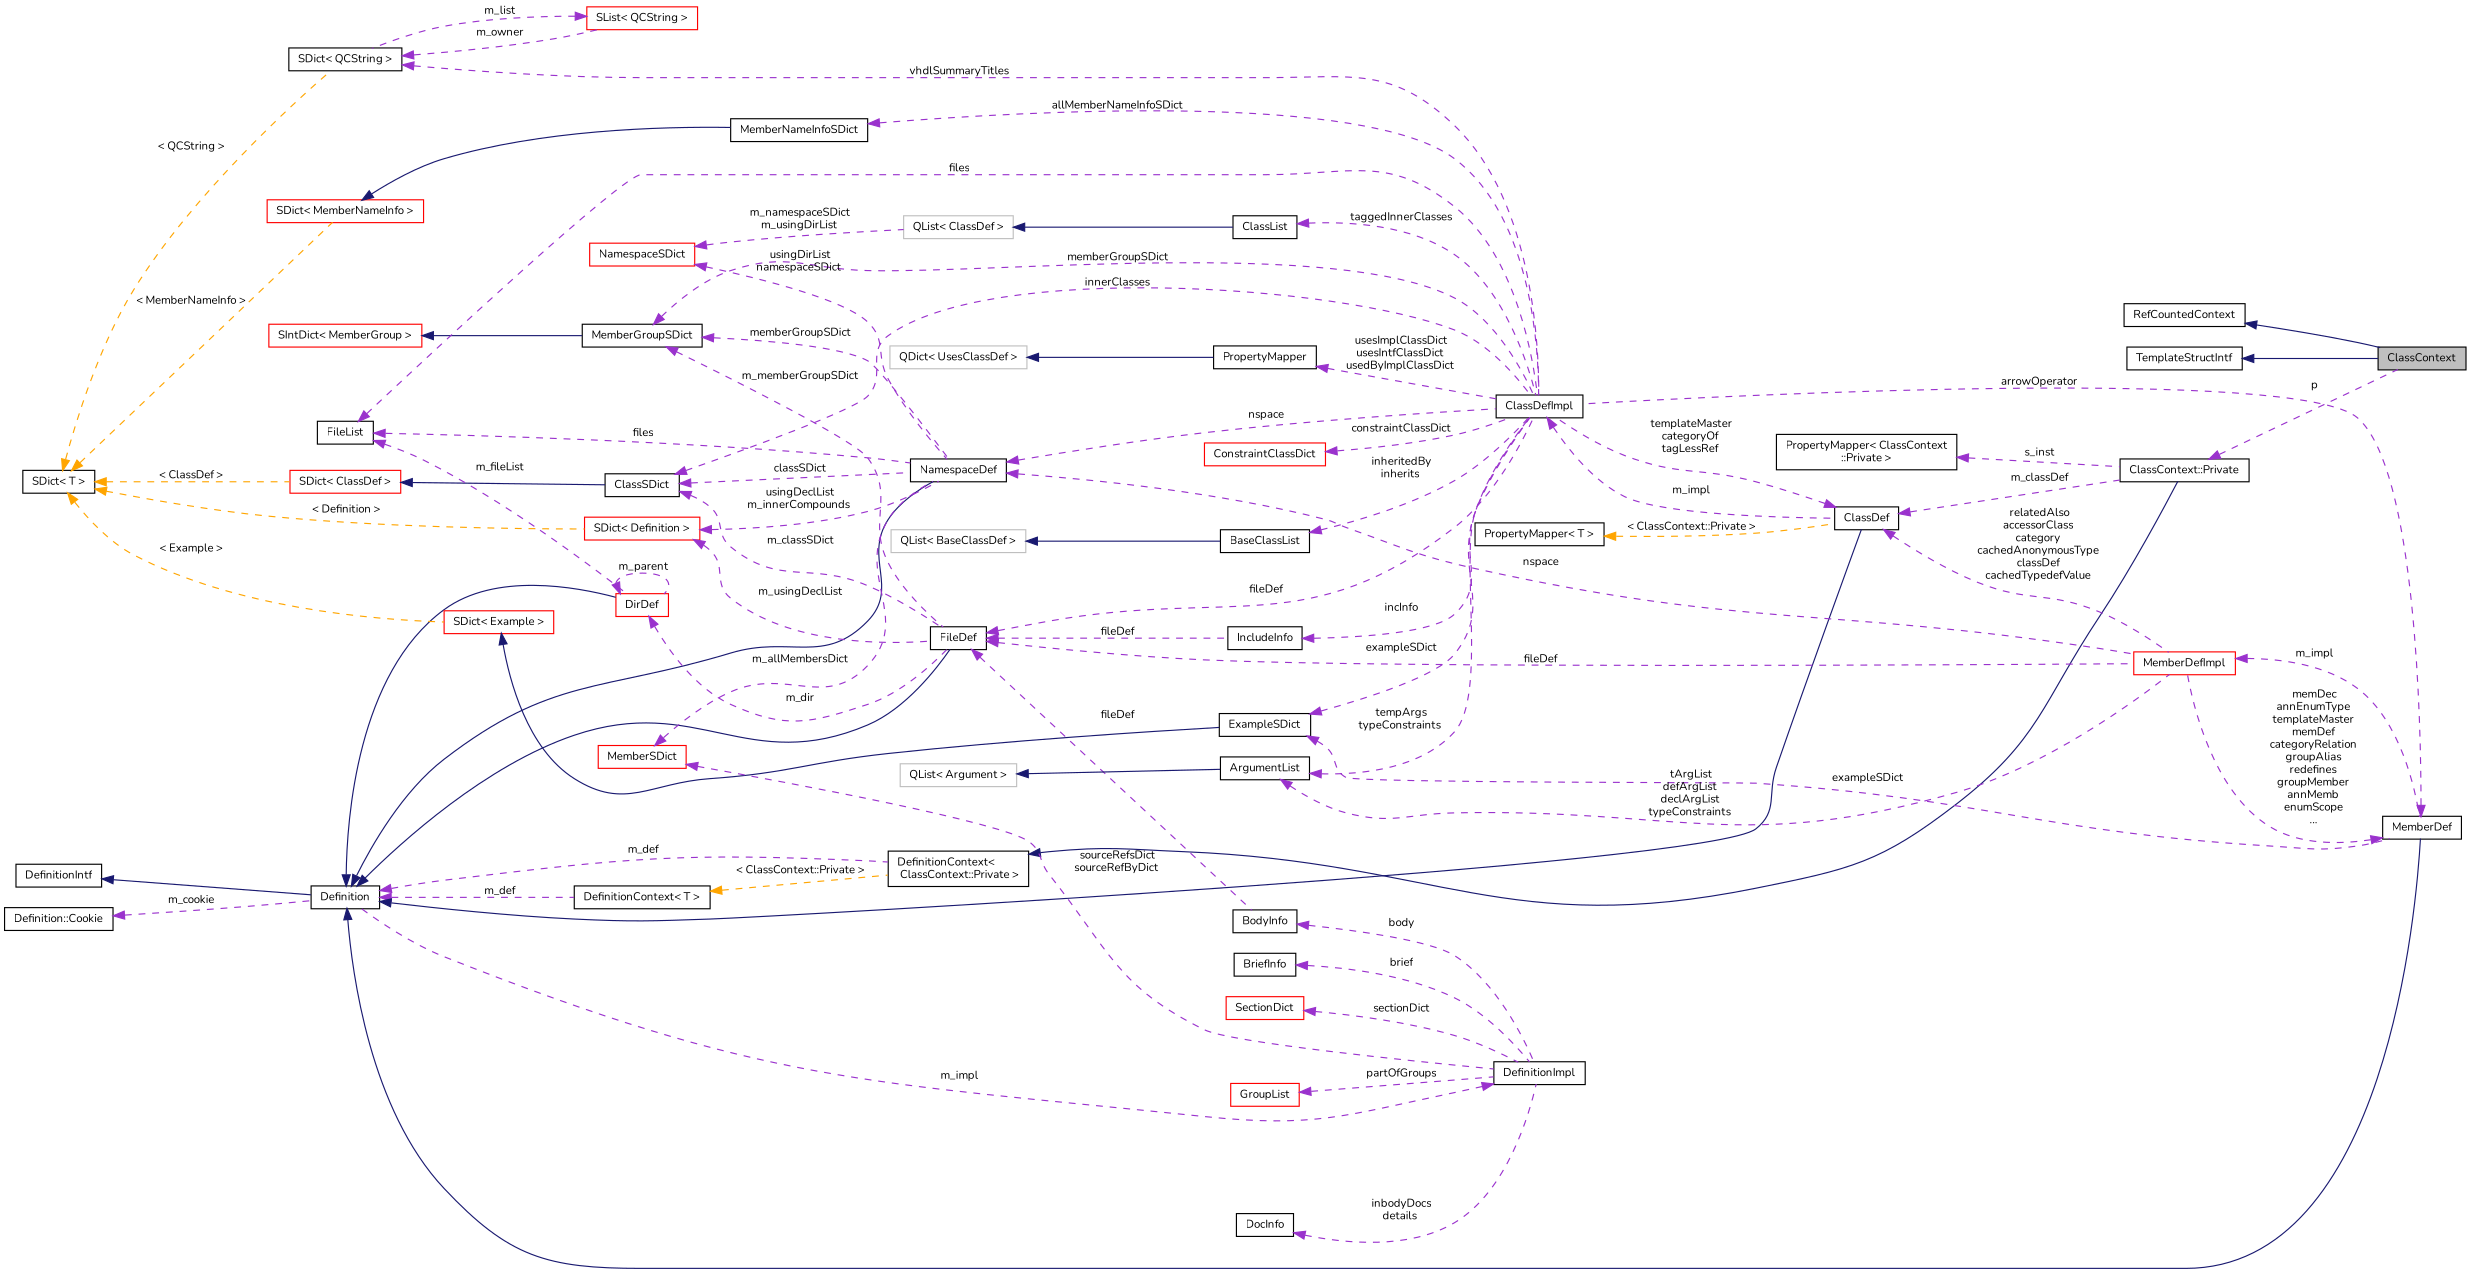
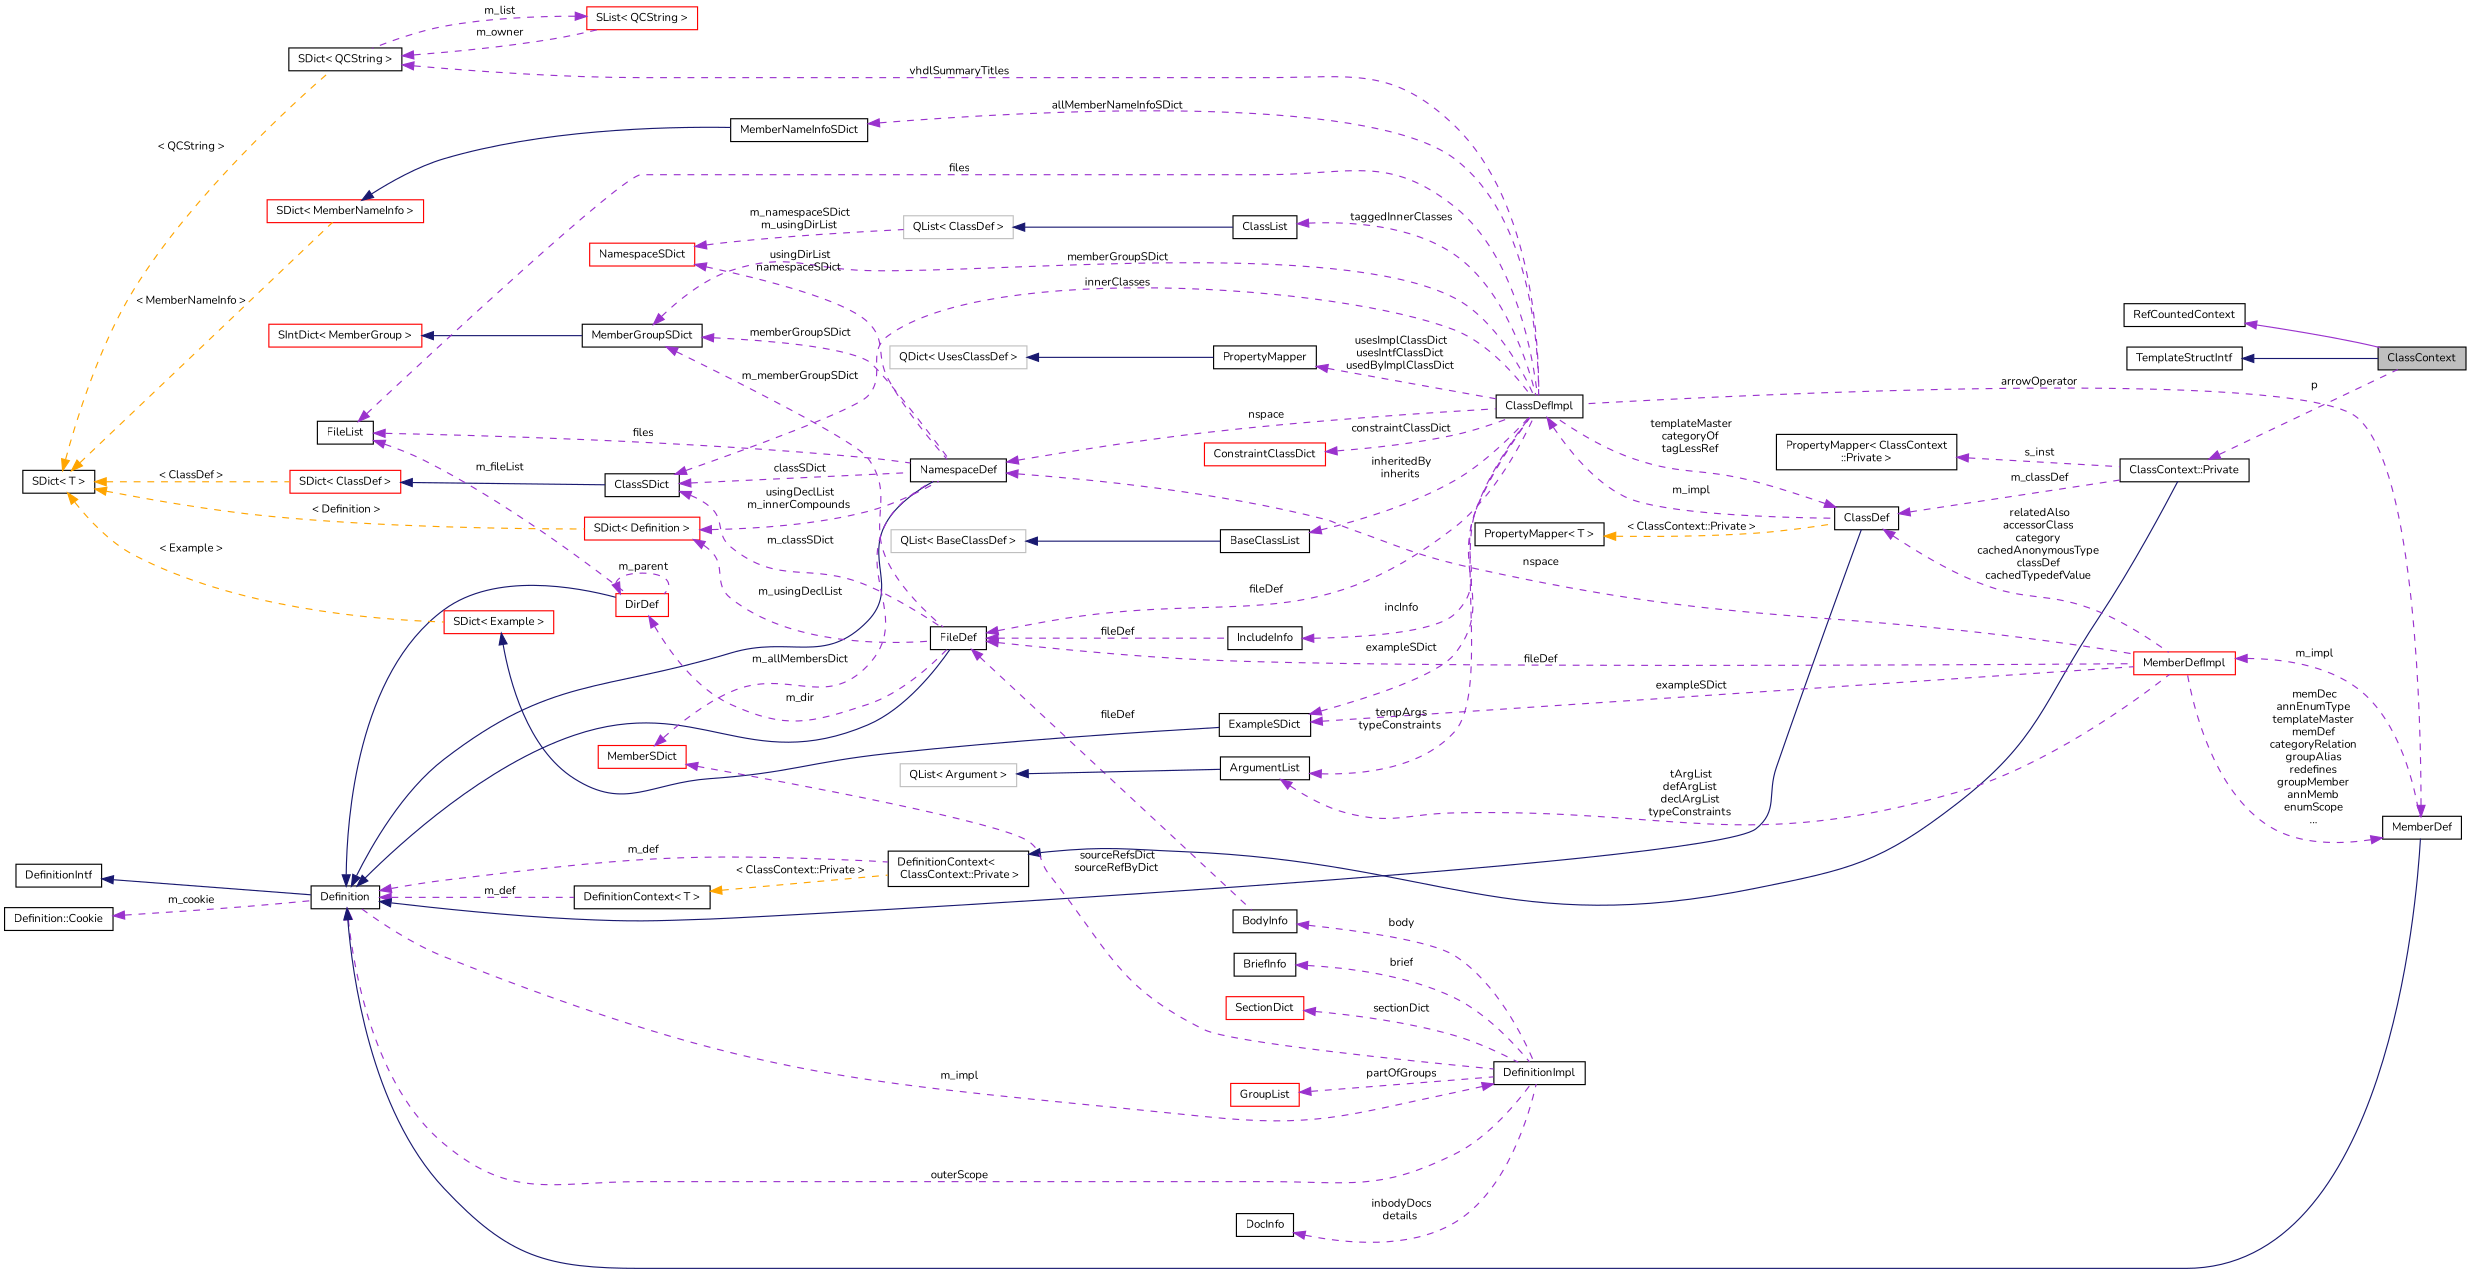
(2319, 335) -> (2319, 335)
(1846, 791) -> (1728, 694)
none -> (874, 1182)
